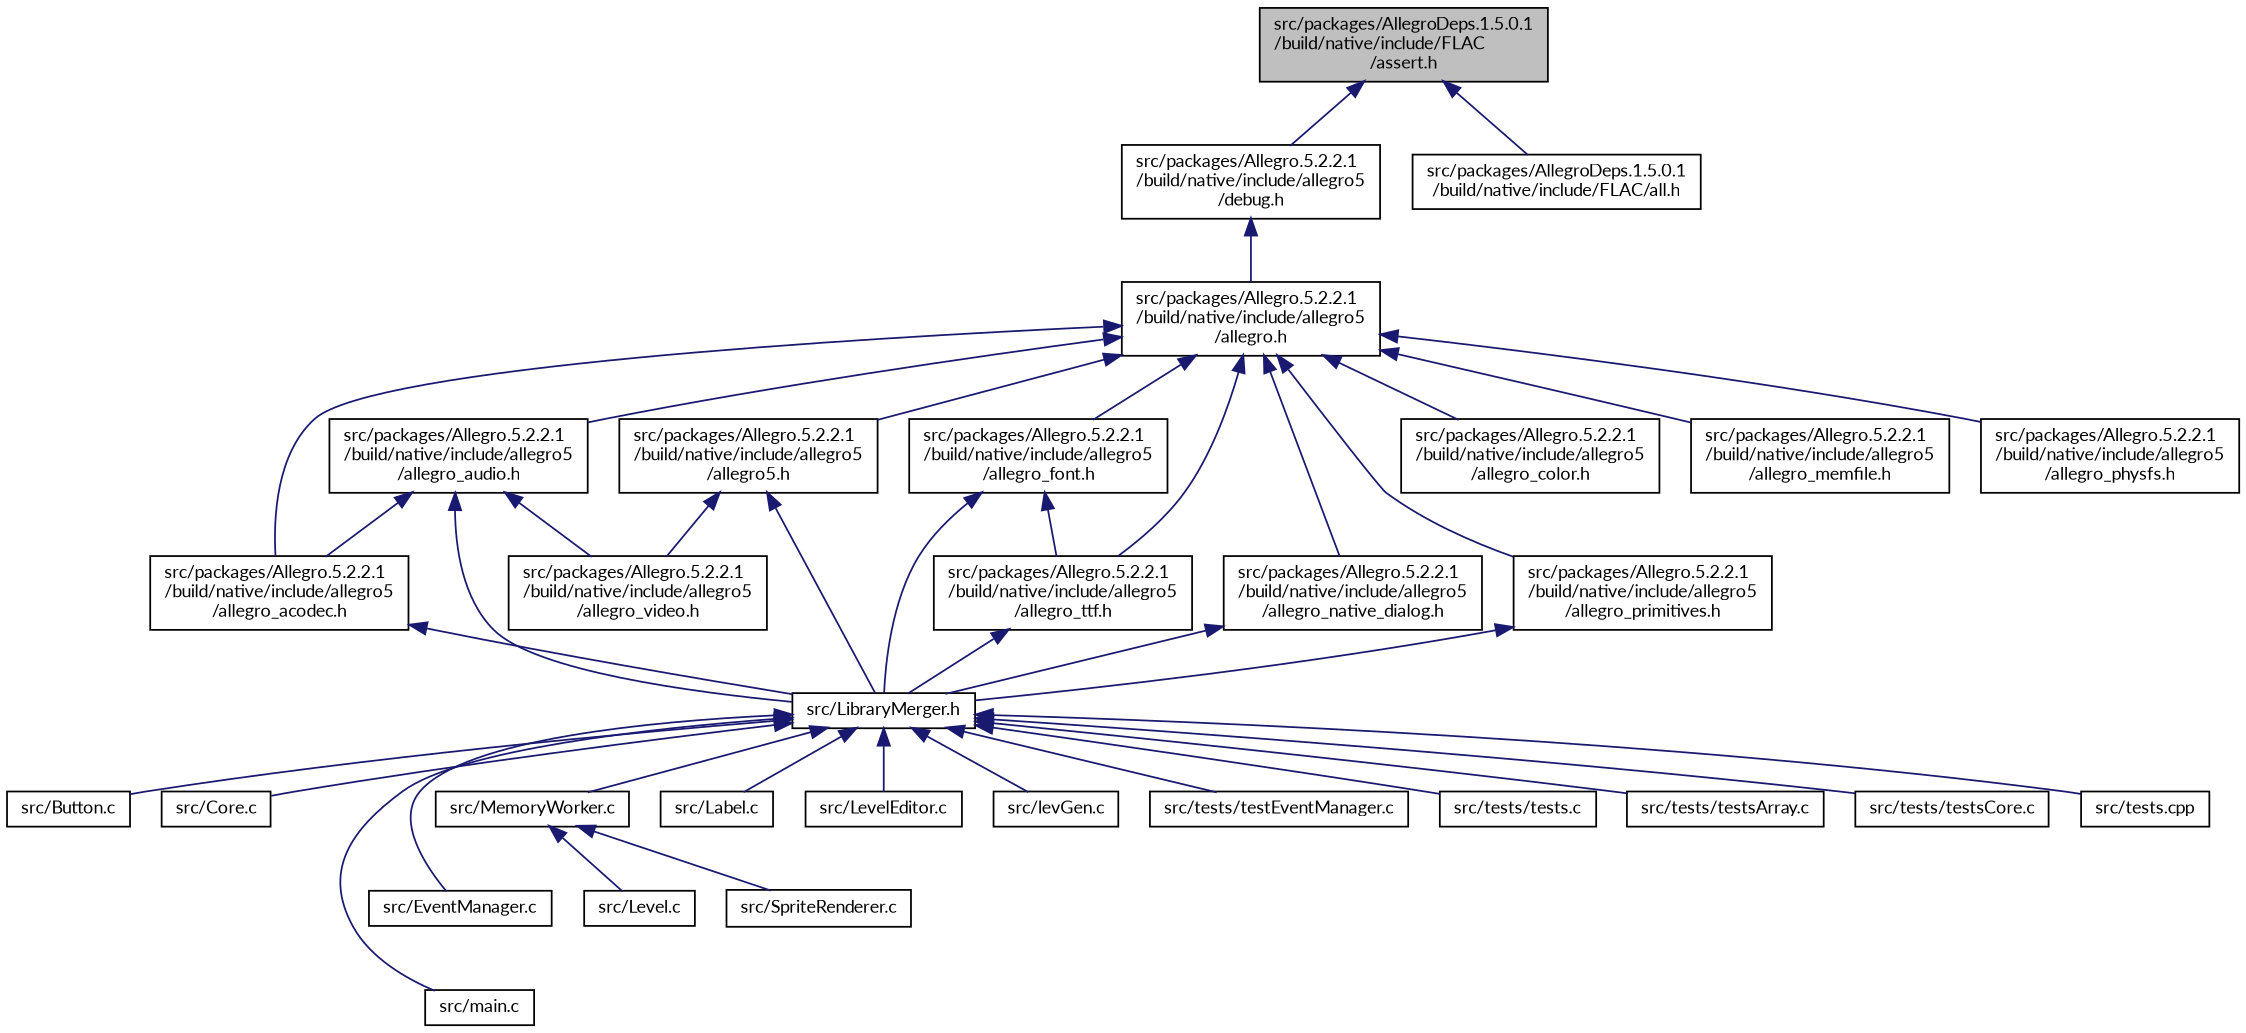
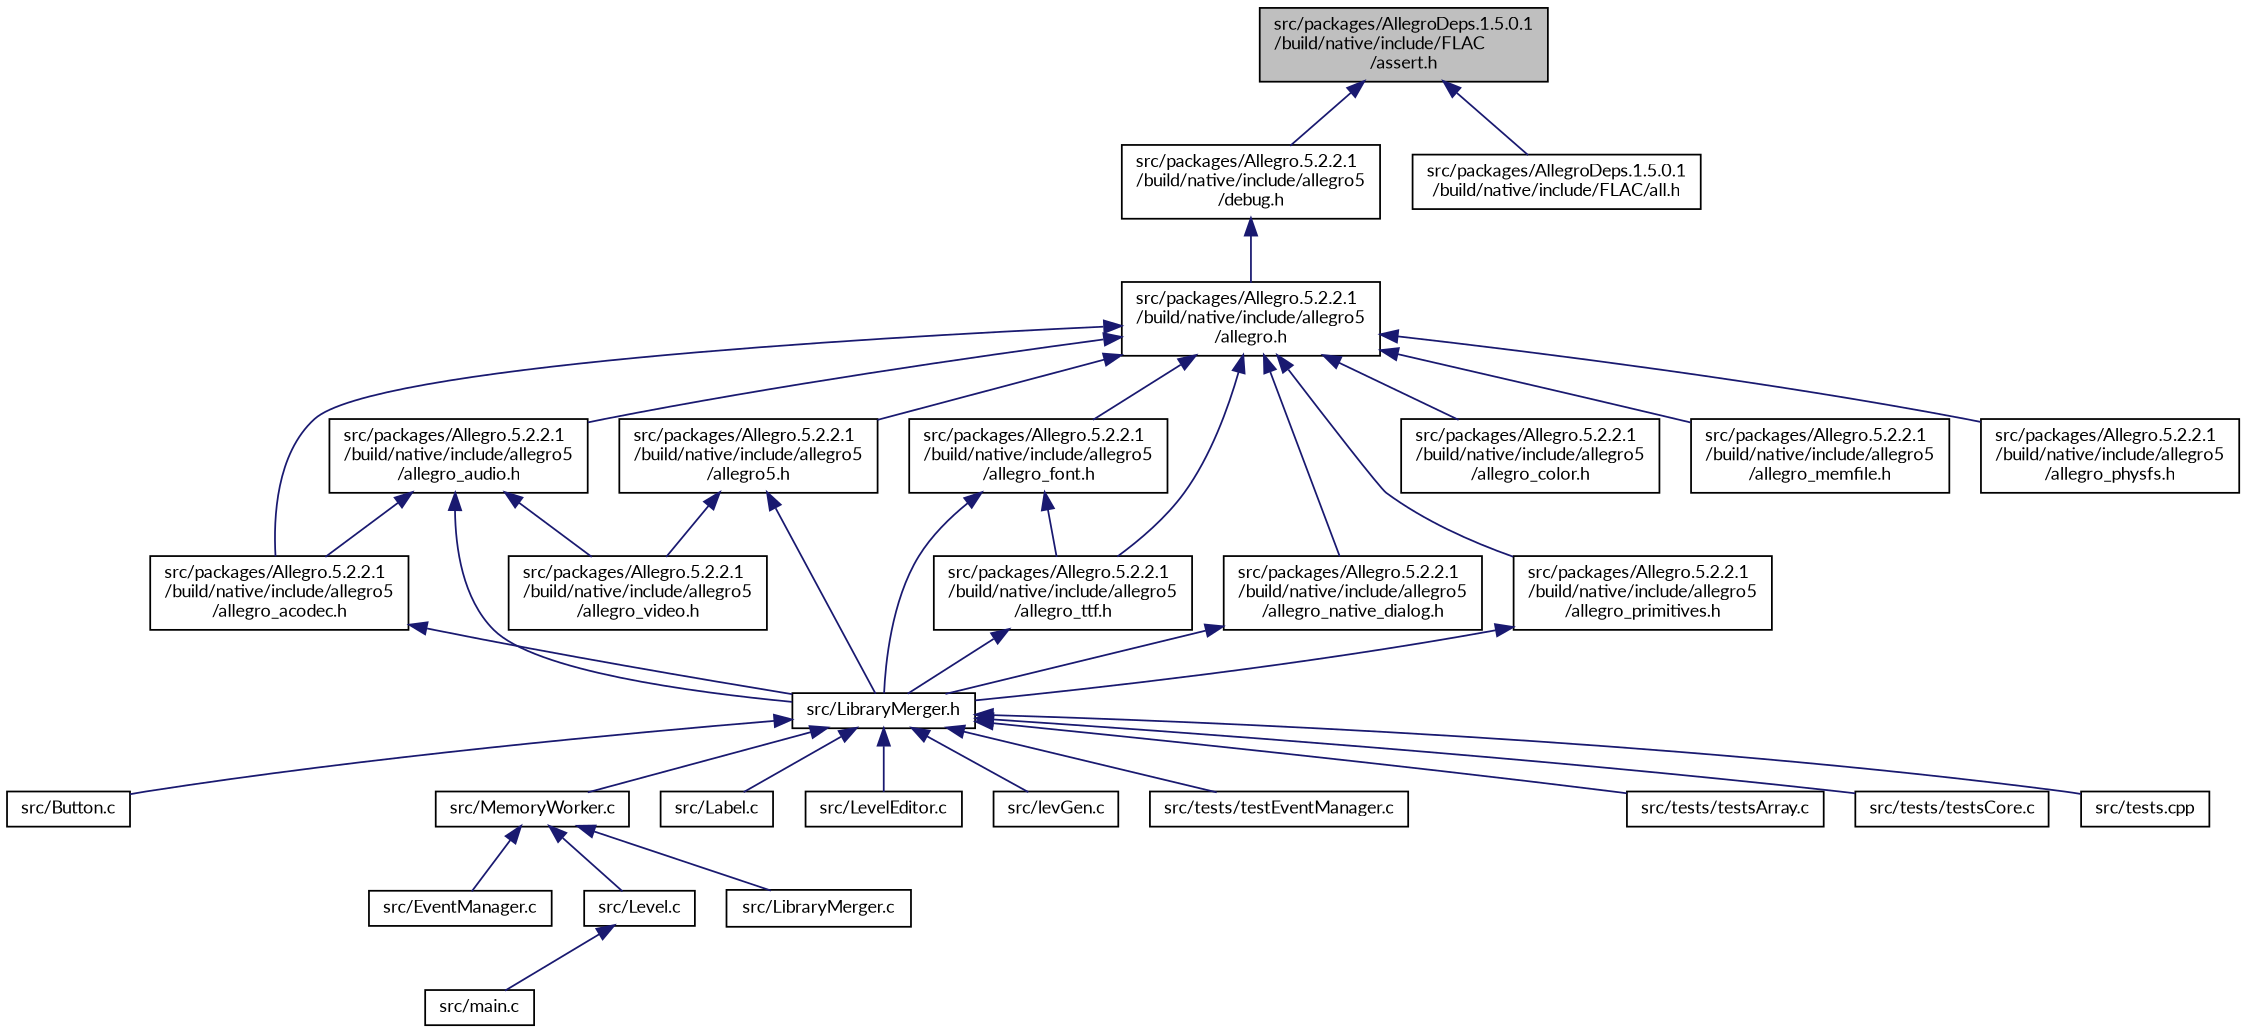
(537, 742) -> (491, 866)
(397, 796) -> (552, 962)
(216, 809) -> none
(1518, 809) -> none
(819, 908) -> (819, 908)
